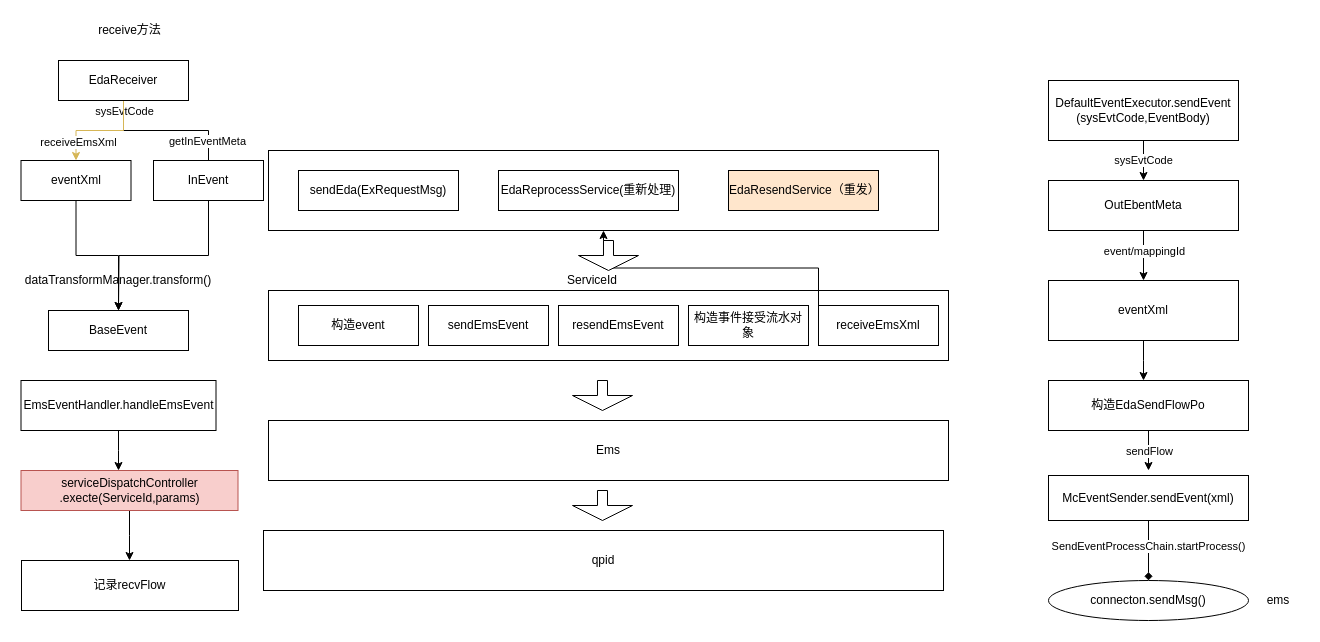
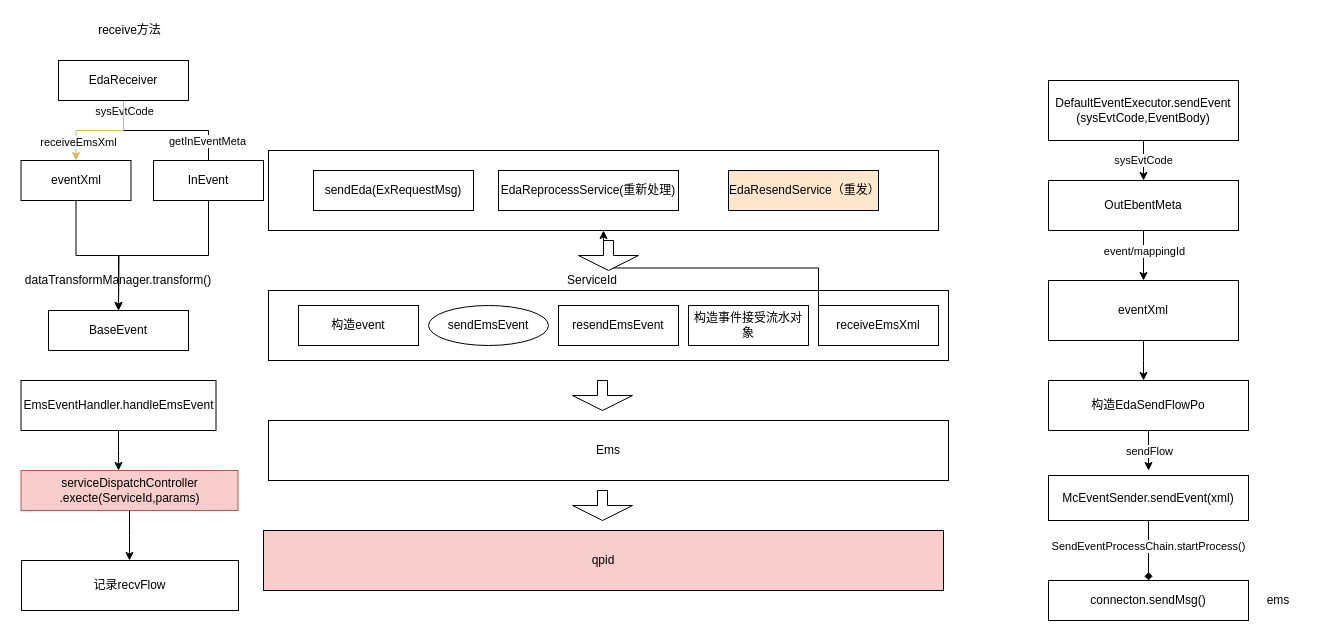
(379, 191) -> (394, 191)
(489, 326) -> (489, 326)
(604, 561) -> (604, 561)
(1149, 601) -> (1149, 601)
